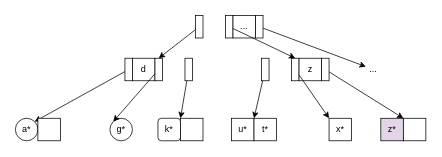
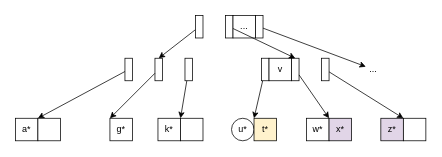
(144, 69) -> none
none -> (280, 69)
(310, 69) -> none
(27, 129) -> (27, 129)
(121, 129) -> (121, 129)
(169, 129) -> (169, 129)
(243, 129) -> (243, 129)
(265, 129) -> (265, 129)
none -> (318, 129)
(340, 129) -> (340, 129)
